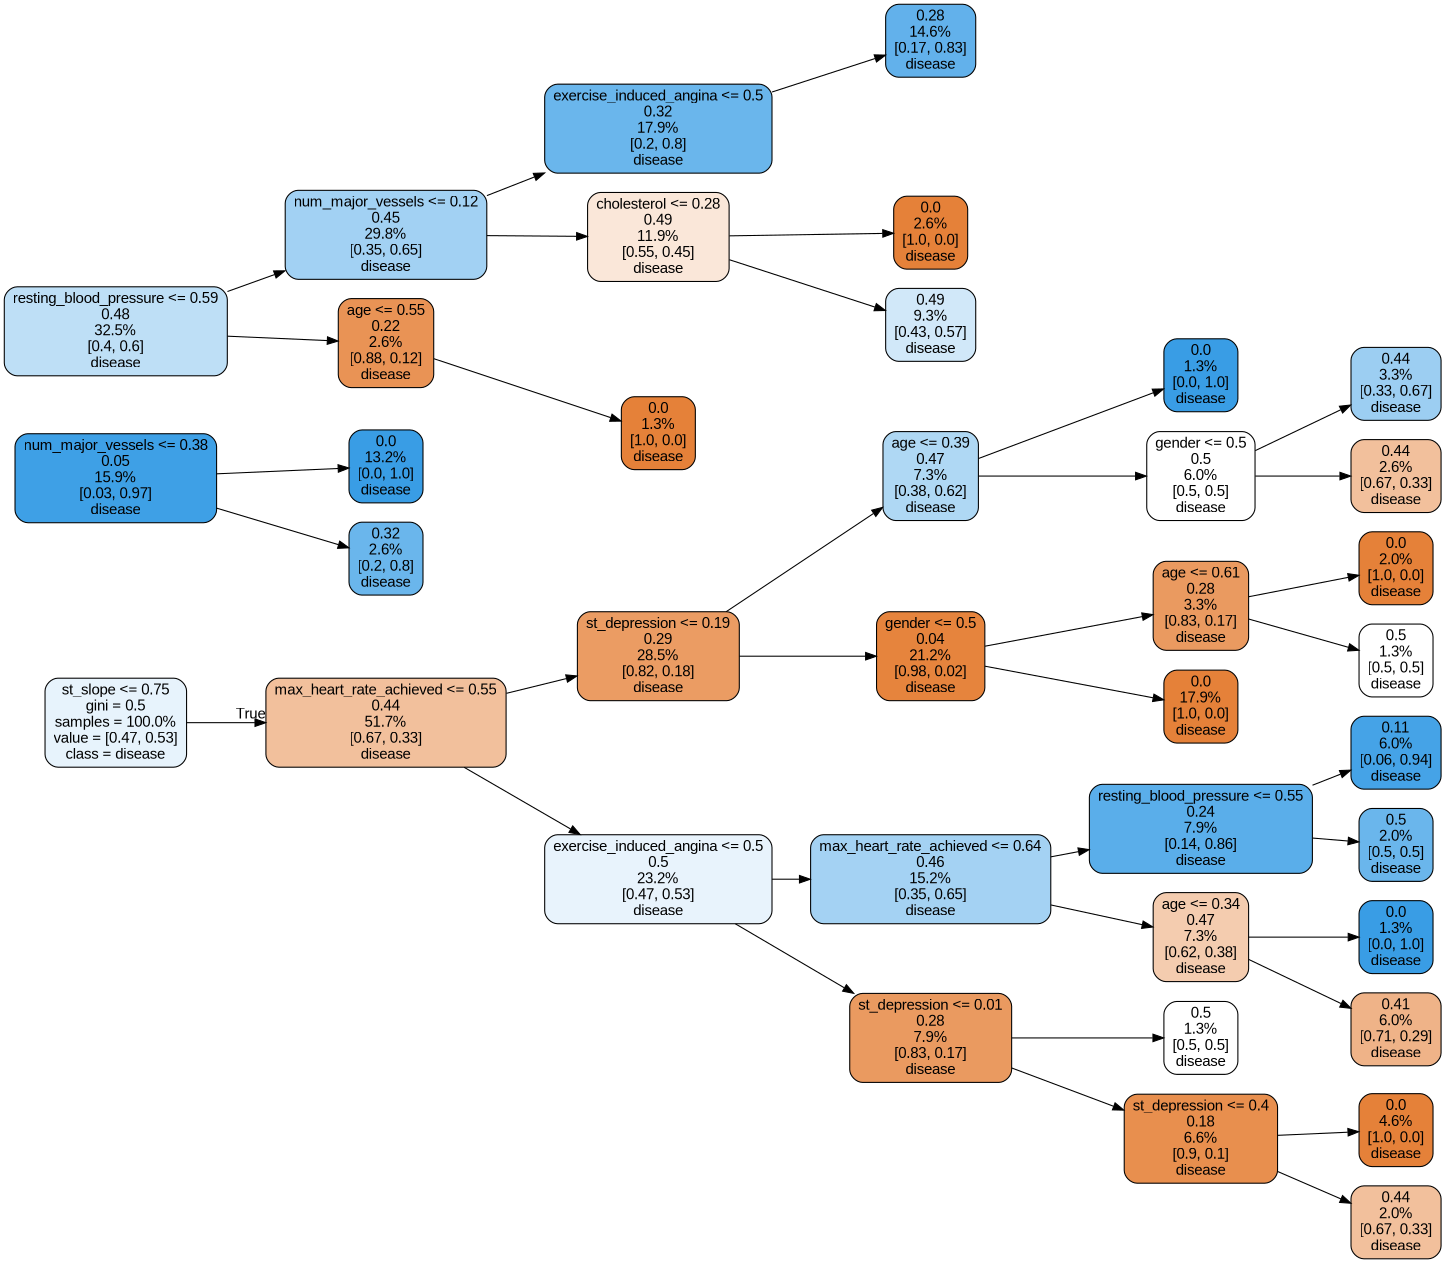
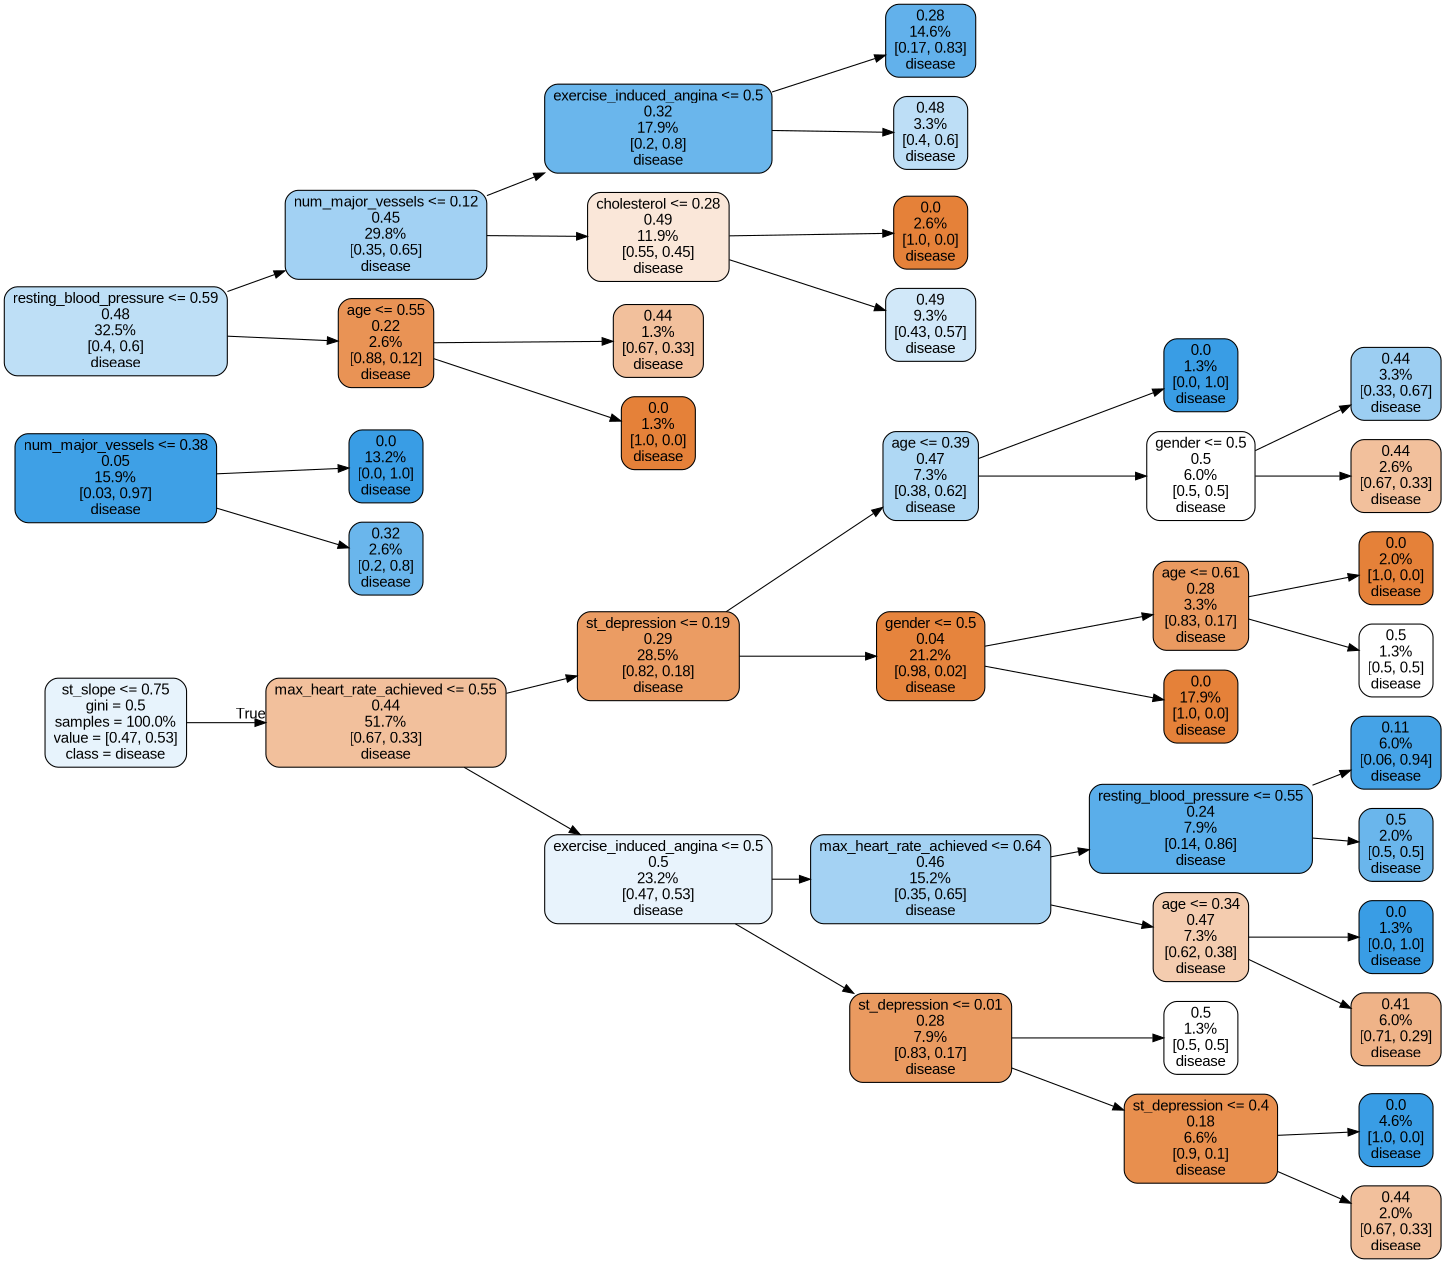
none -> (931, 133)
none -> (658, 341)
(1396, 1130) -> (1396, 1130)
